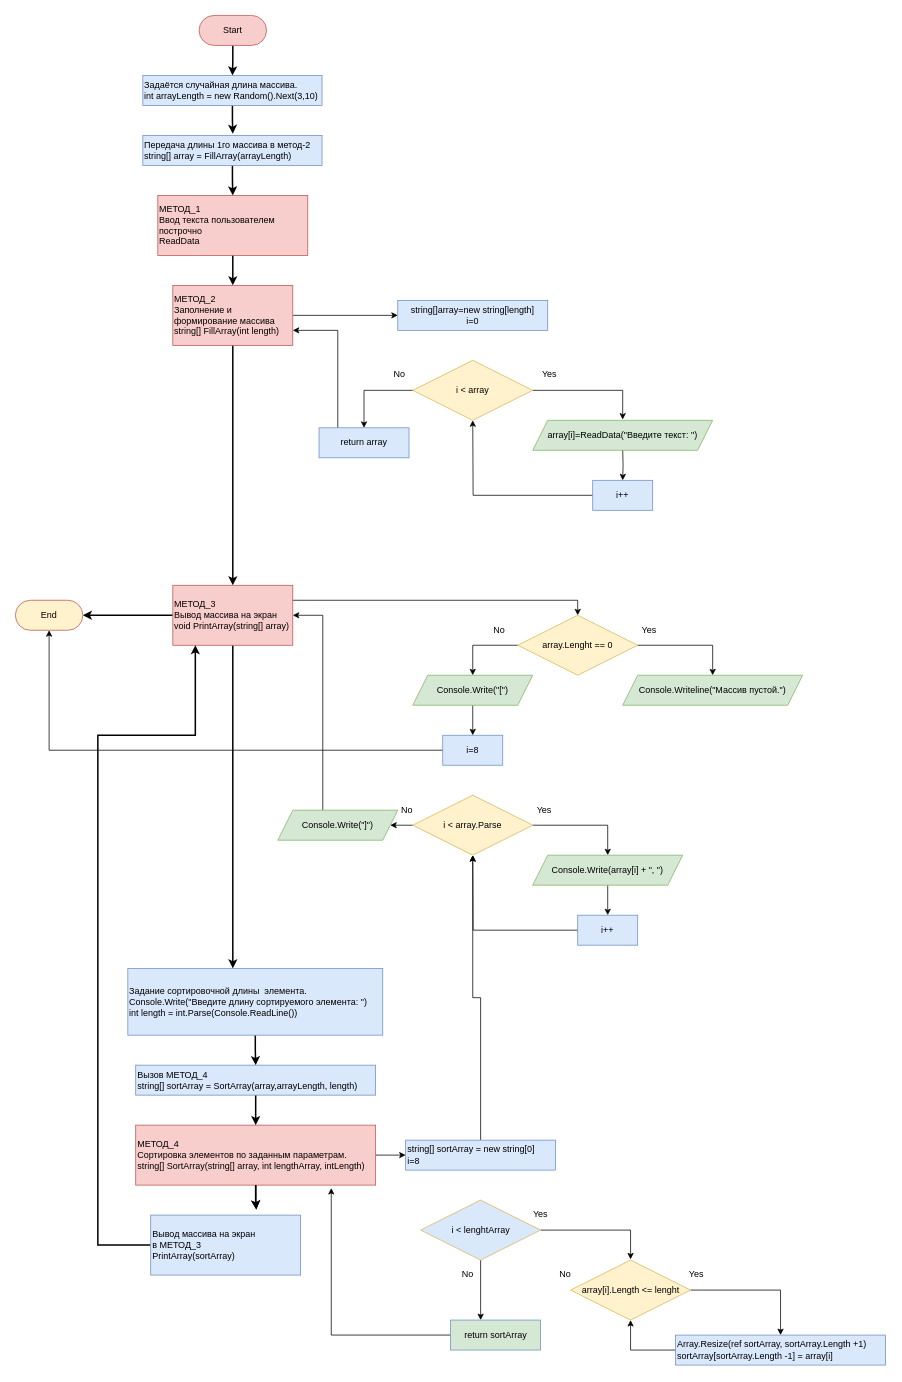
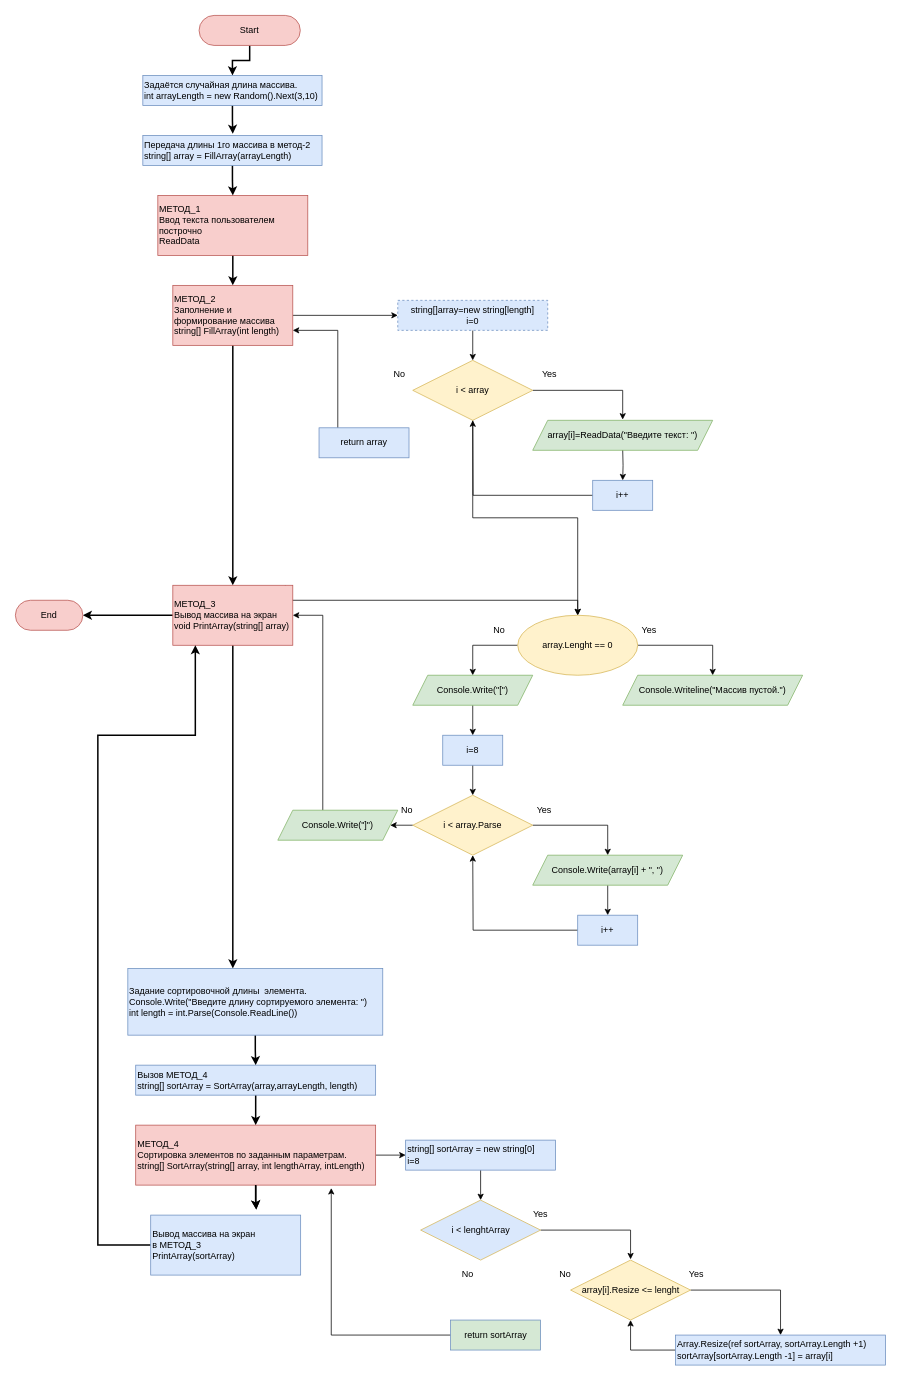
(233, 30) -> (250, 30)
(473, 315) -> (473, 315)
none -> (473, 342)
(387, 390) -> (555, 518)
(49, 615) -> (49, 615)
(578, 645) -> (578, 645)
(244, 750) -> (473, 777)
(481, 1033) -> (481, 1182)
(481, 1287) -> none
(631, 1290) -> (631, 1290)
